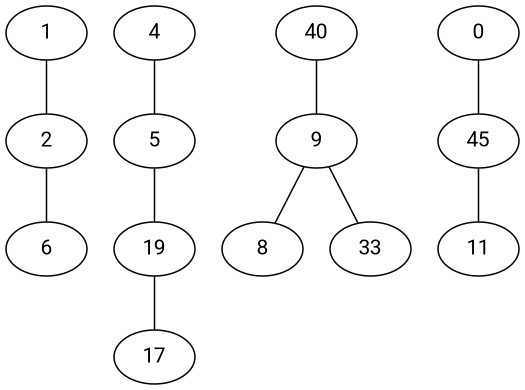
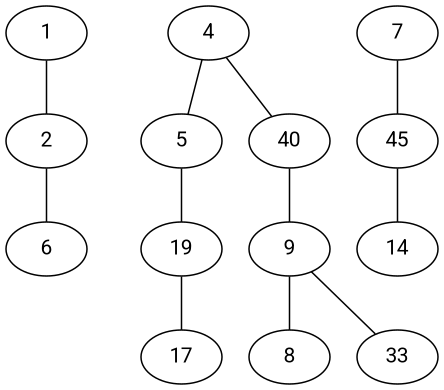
(478, 33) -> (398, 33)
none -> (249, 87)
(478, 249) -> (398, 249)
